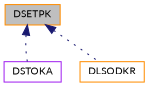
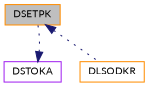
(26, 49) -> (39, 38)
